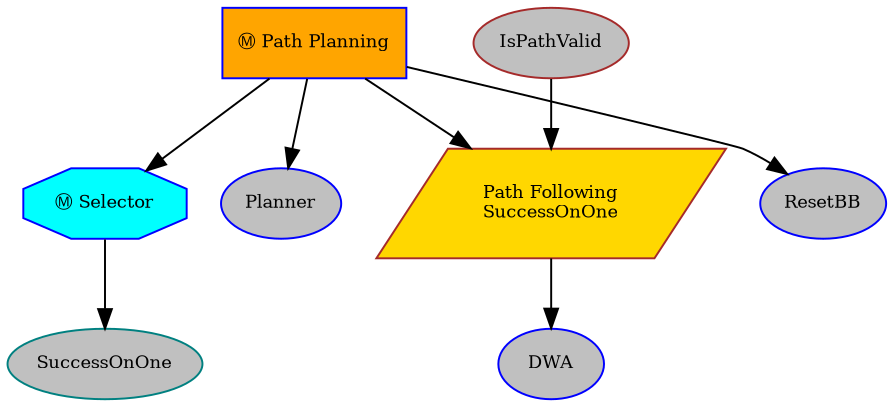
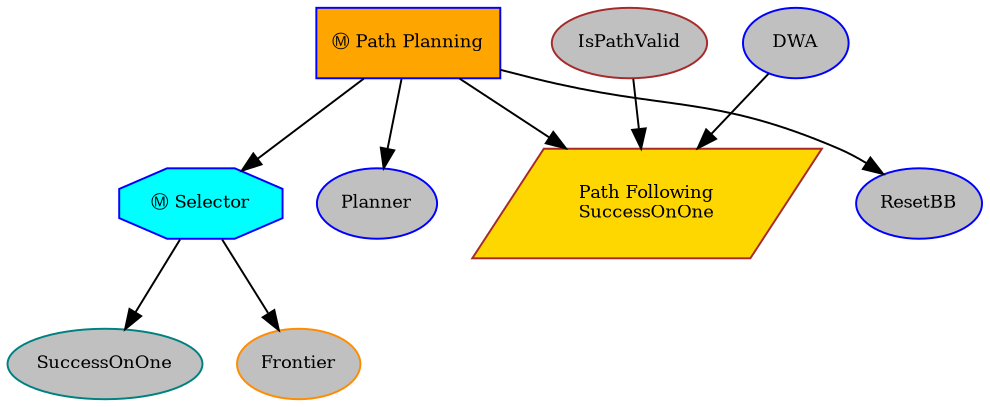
(551, 283) -> (741, 102)
none -> (299, 364)
